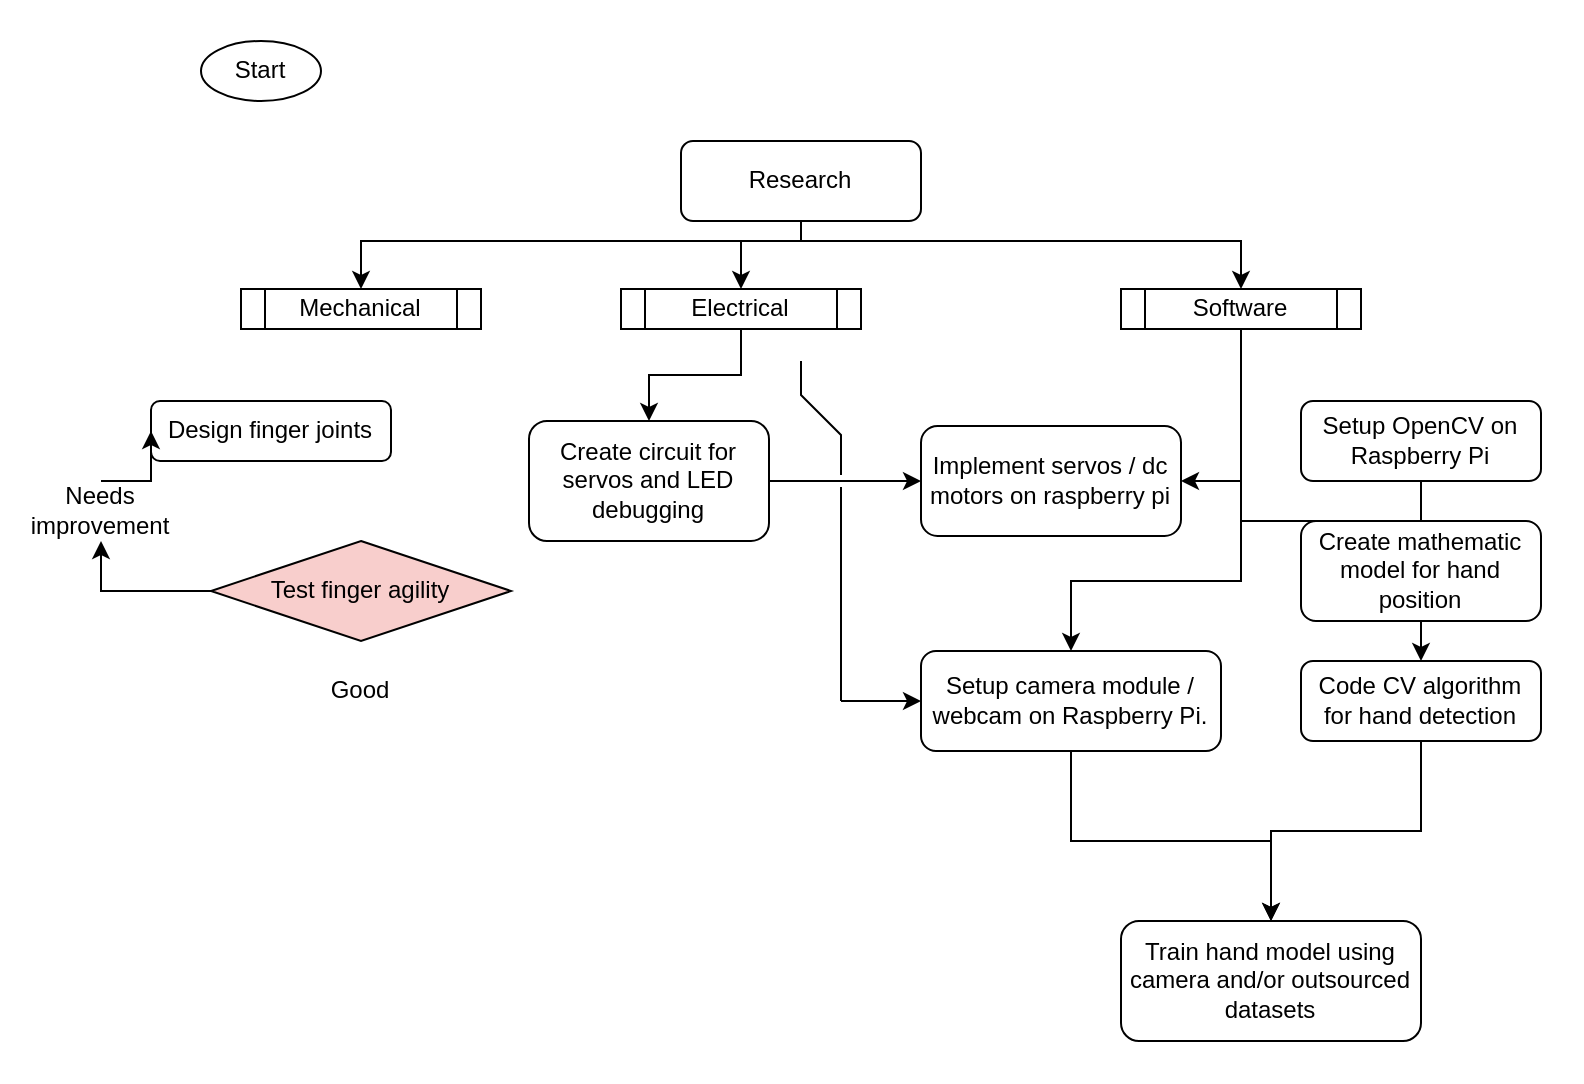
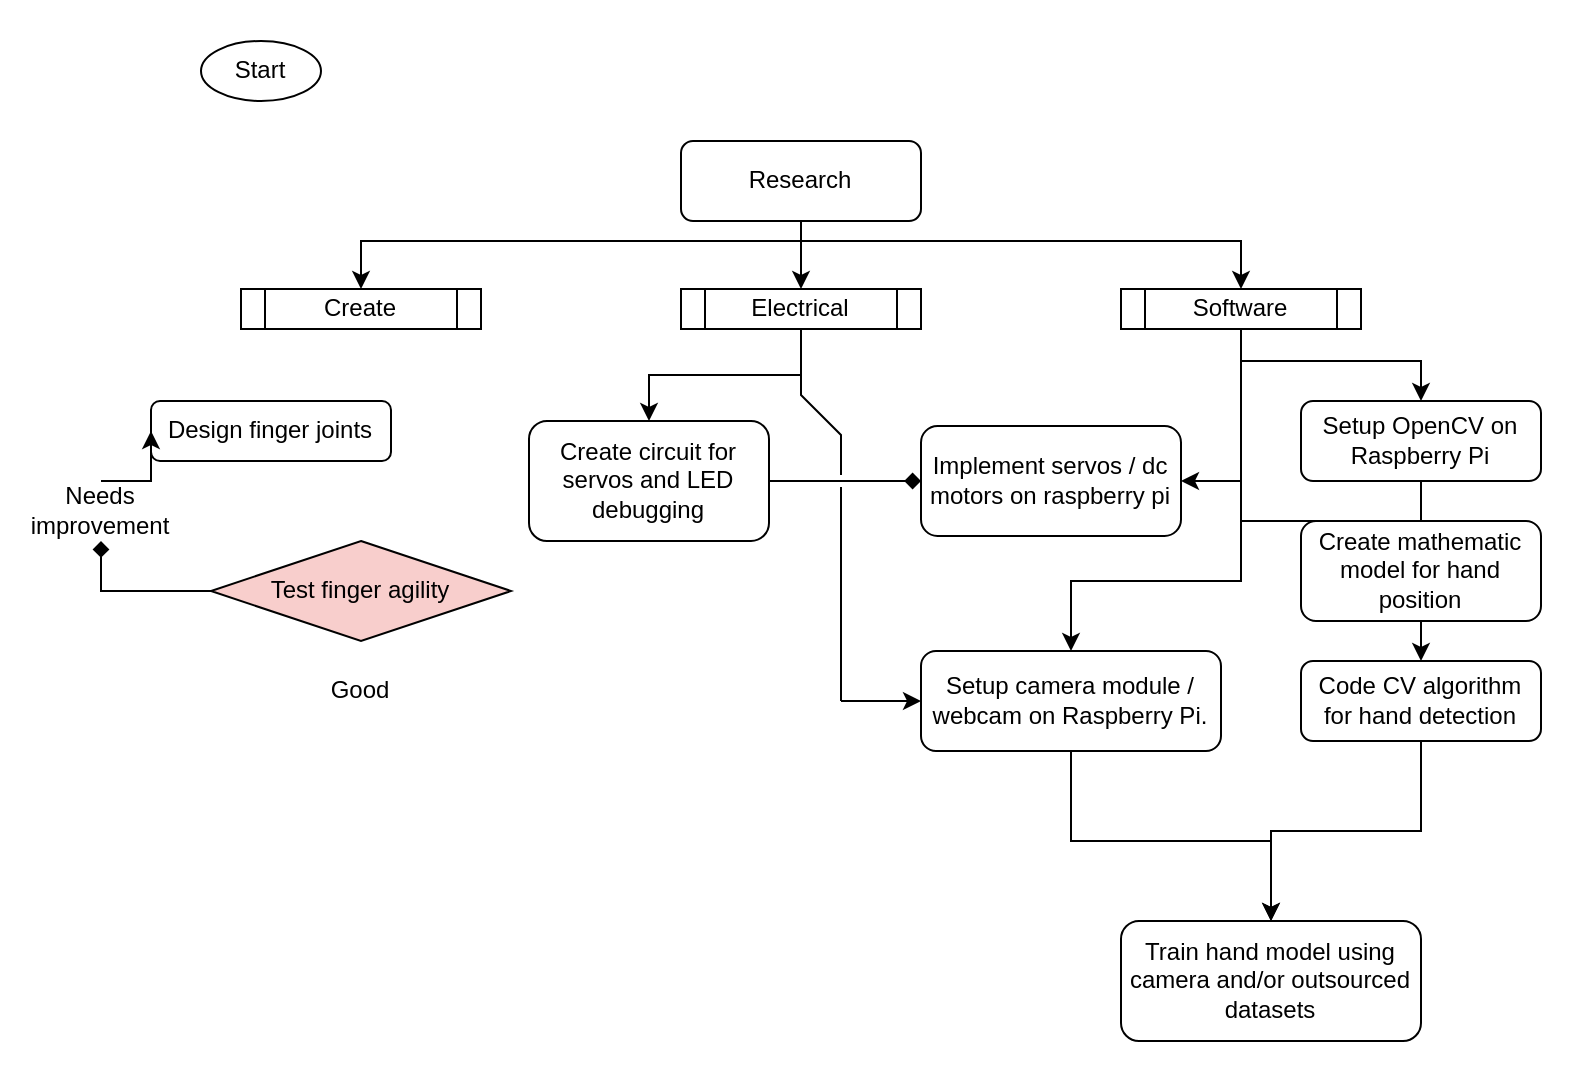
(361, 309) -> (361, 309)
(741, 309) -> (801, 309)
none -> (1346, 361)
(905, 481) -> (904, 481)
(101, 556) -> (101, 557)
